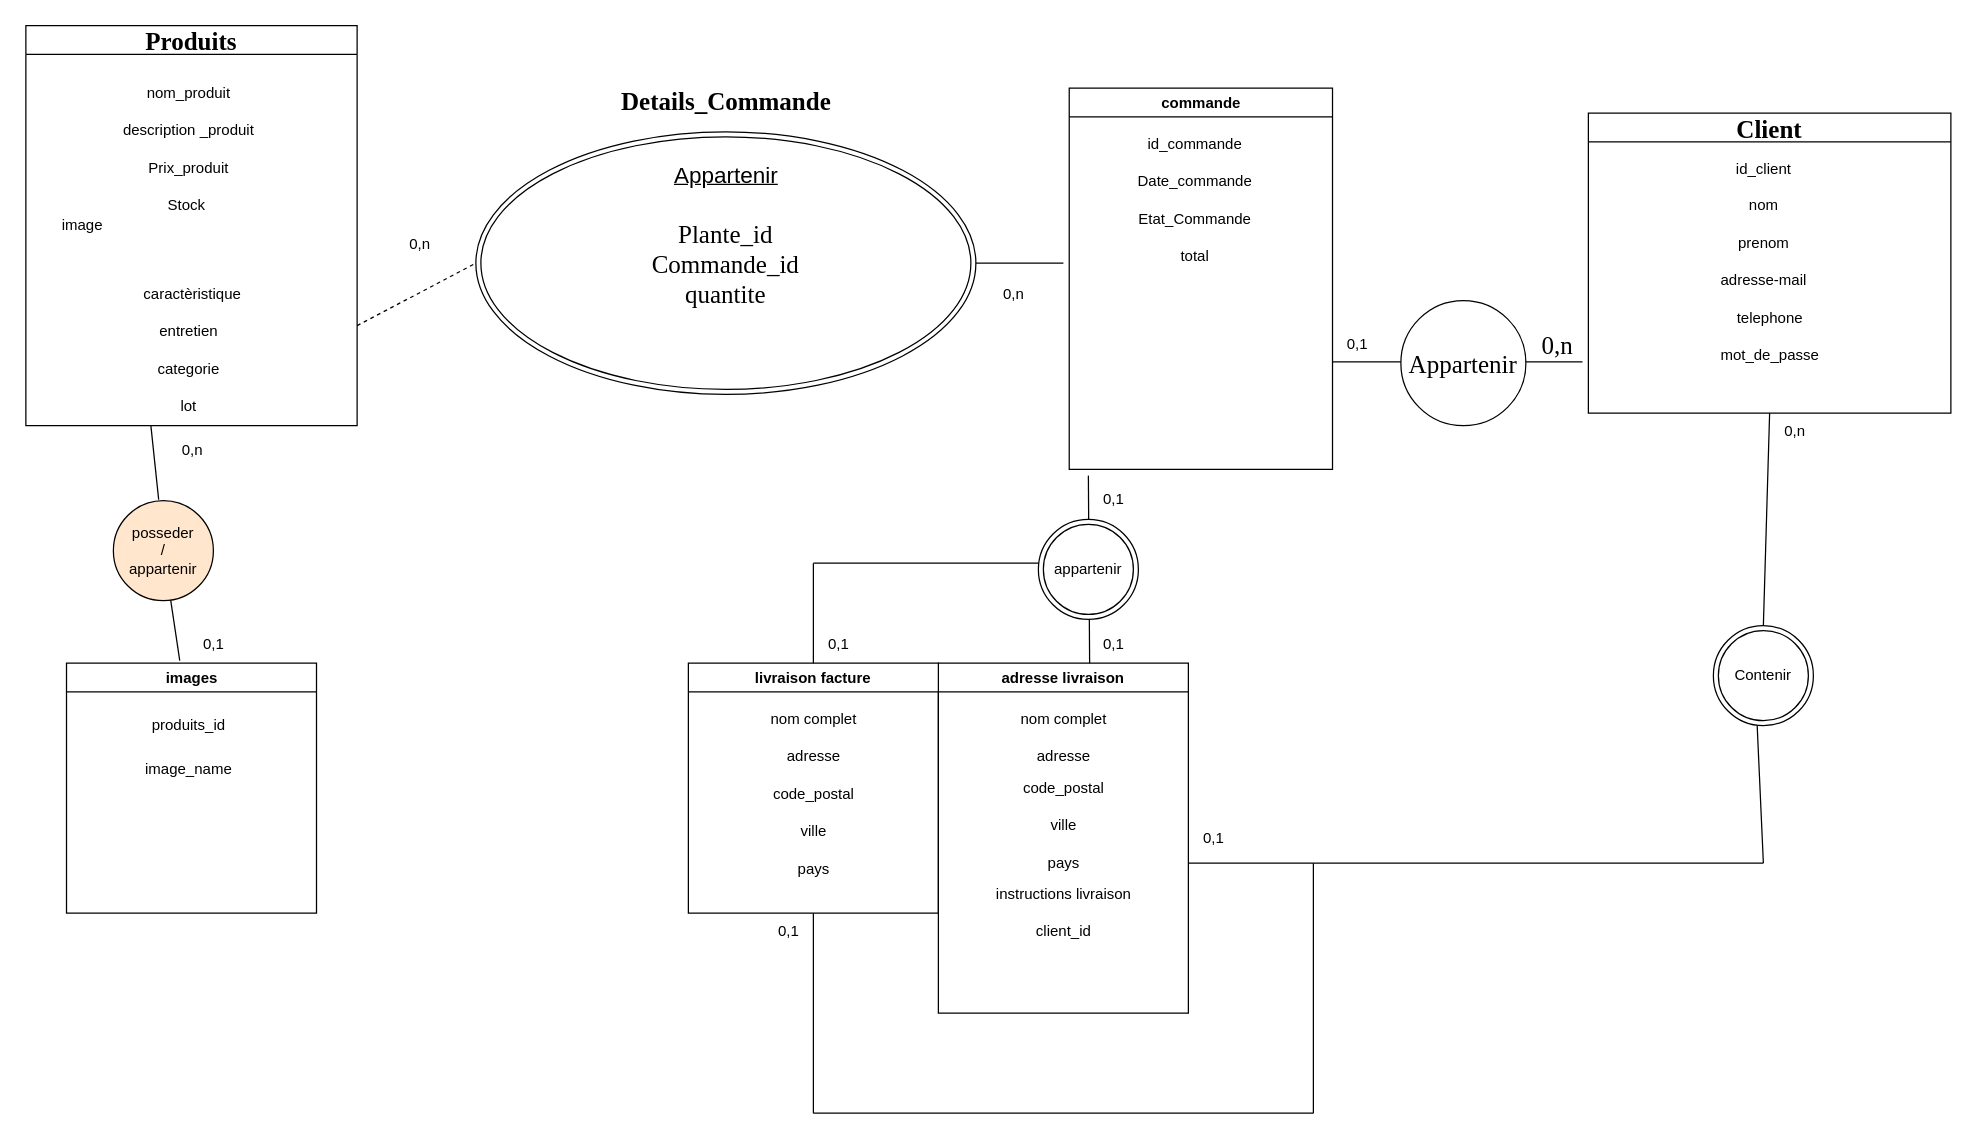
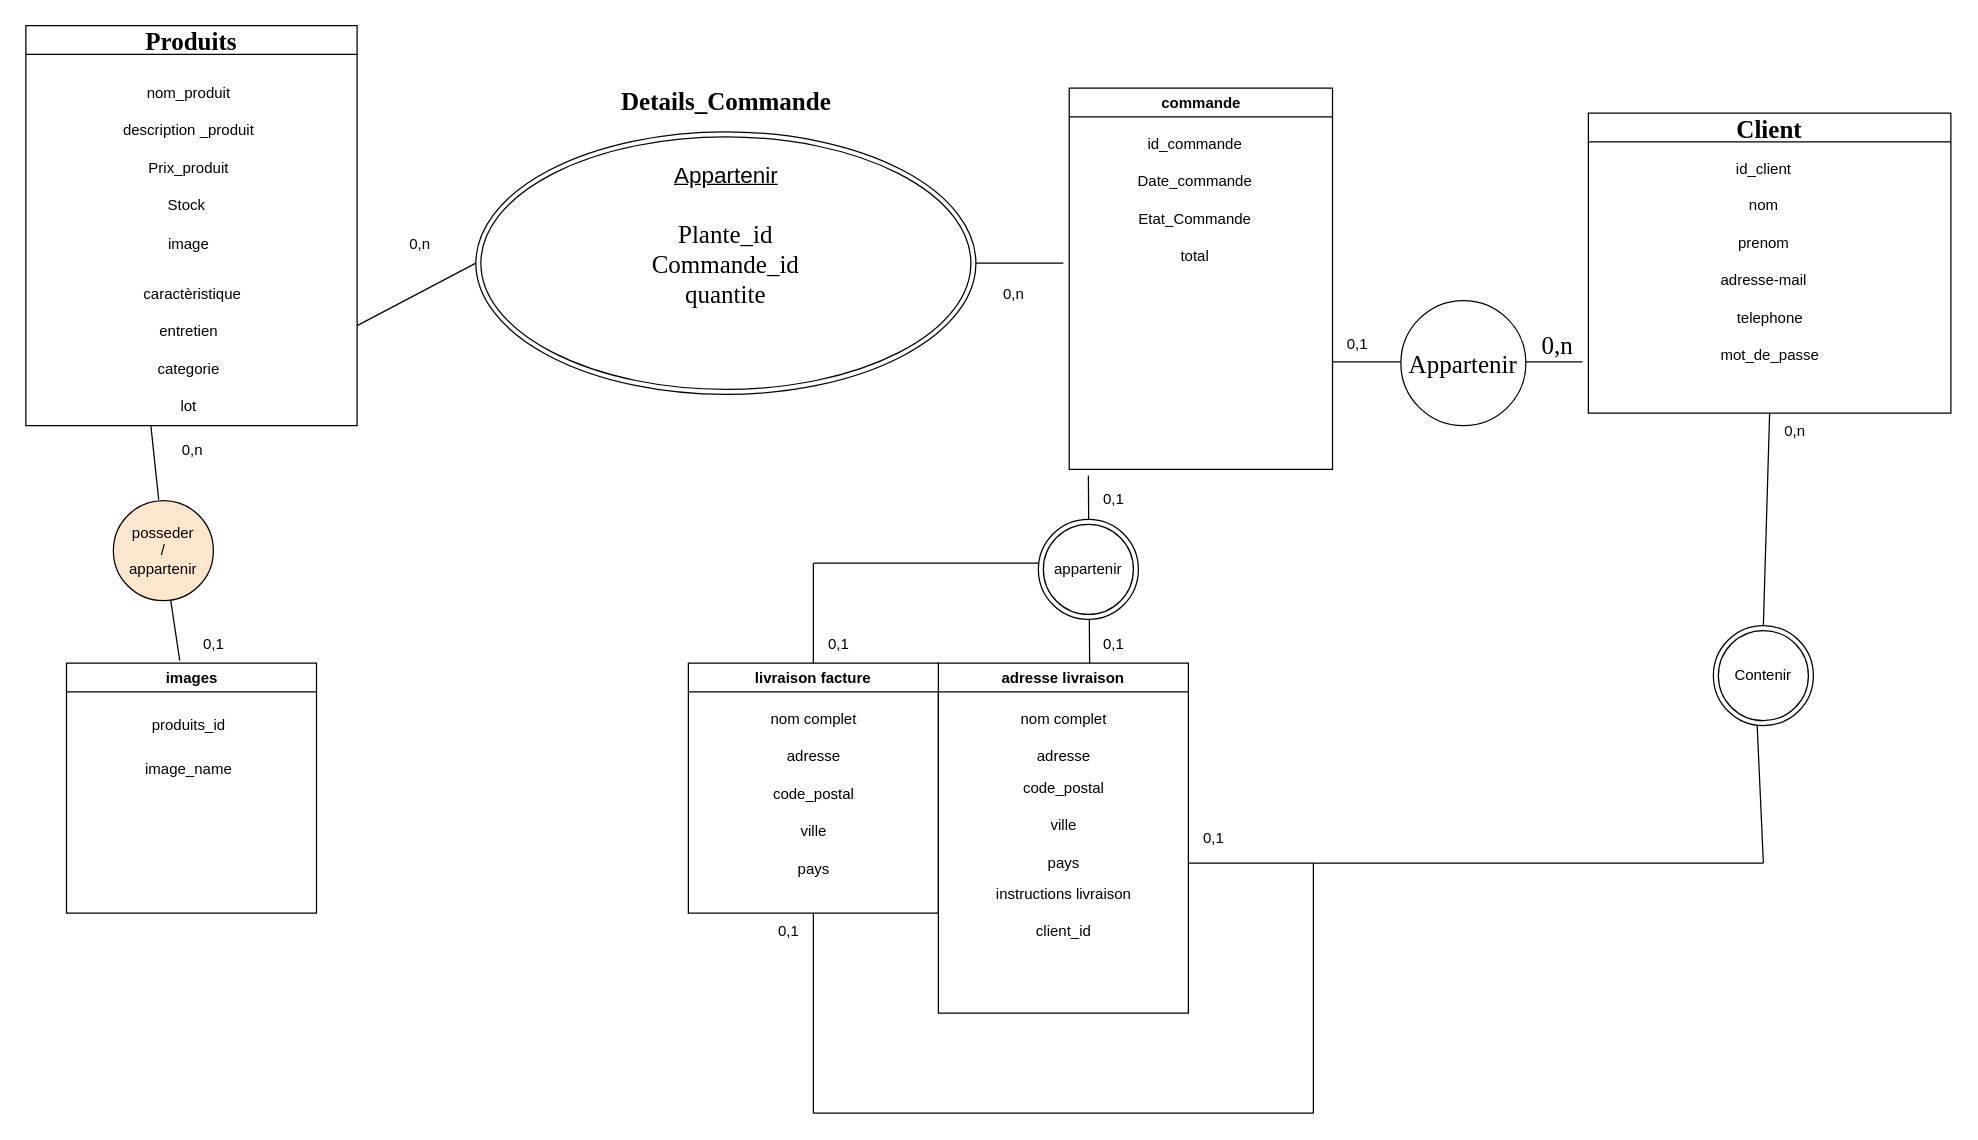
(82, 226) -> (188, 244)
(416, 294) -> (416, 294)
